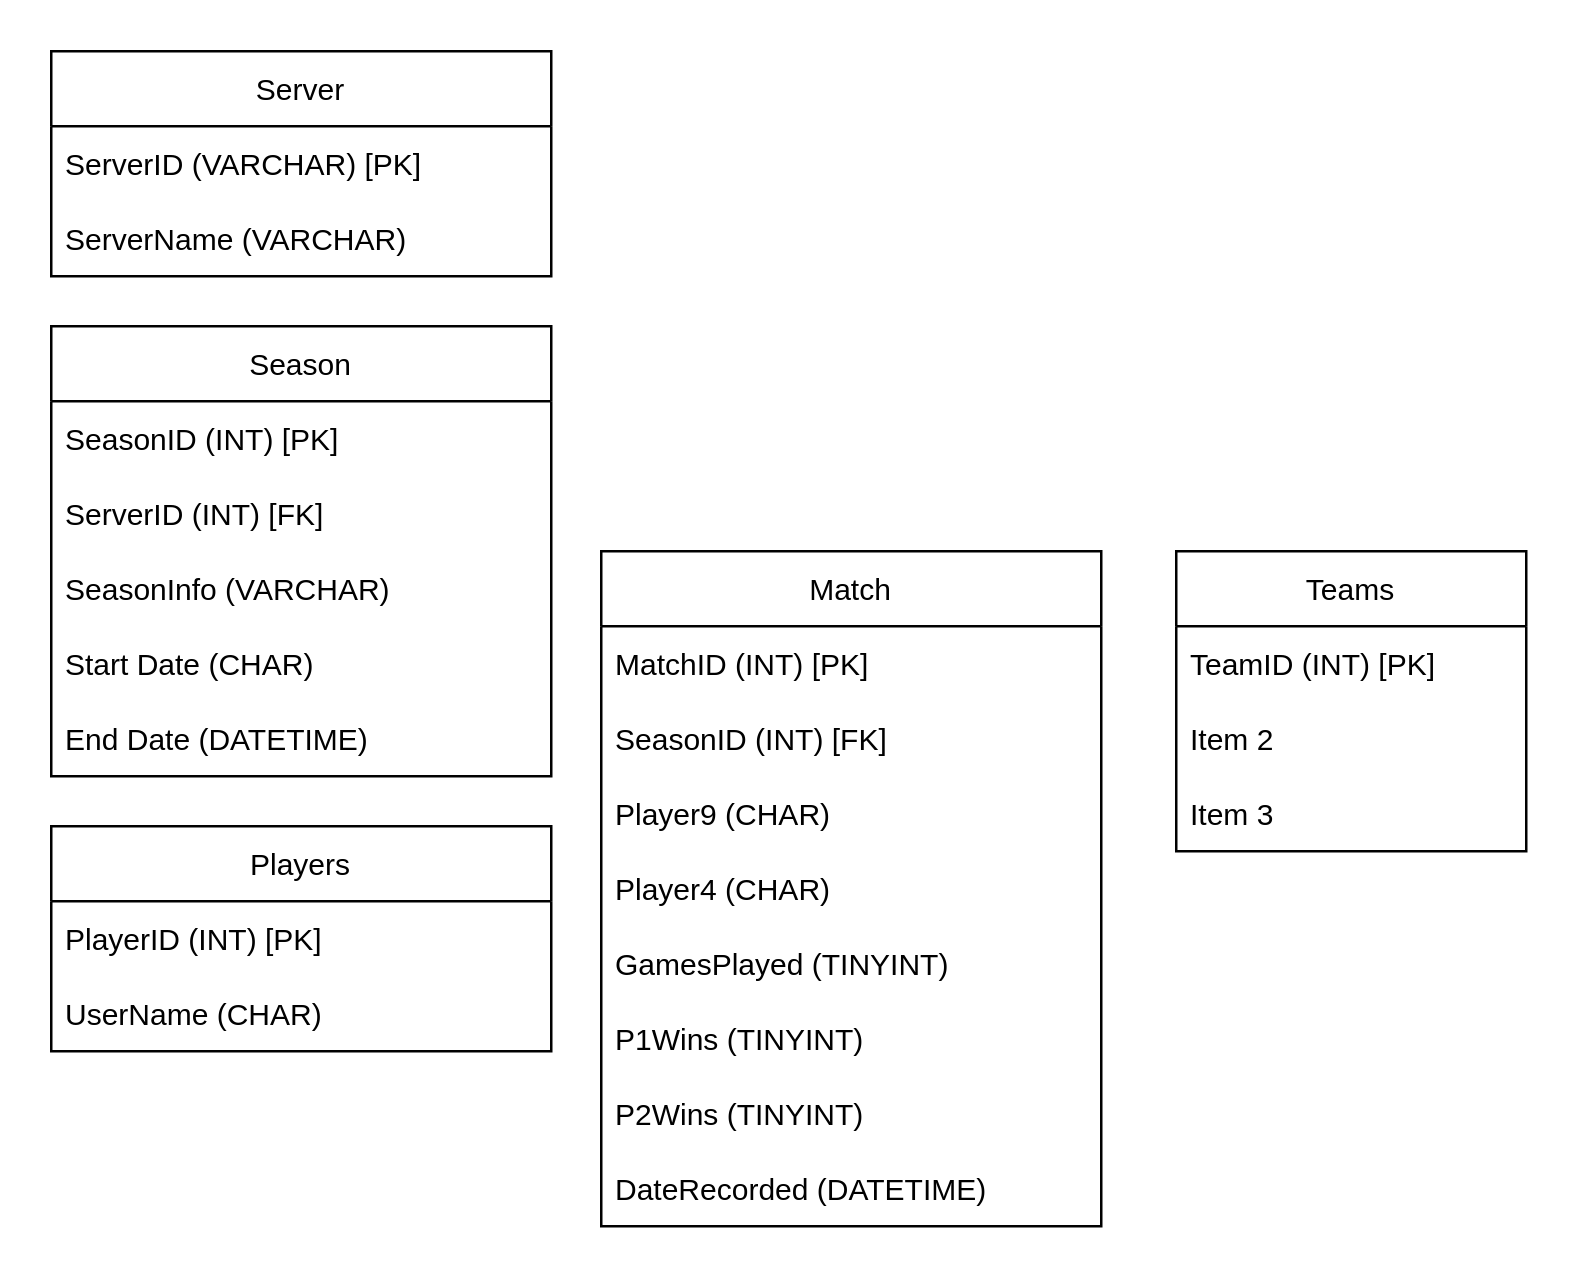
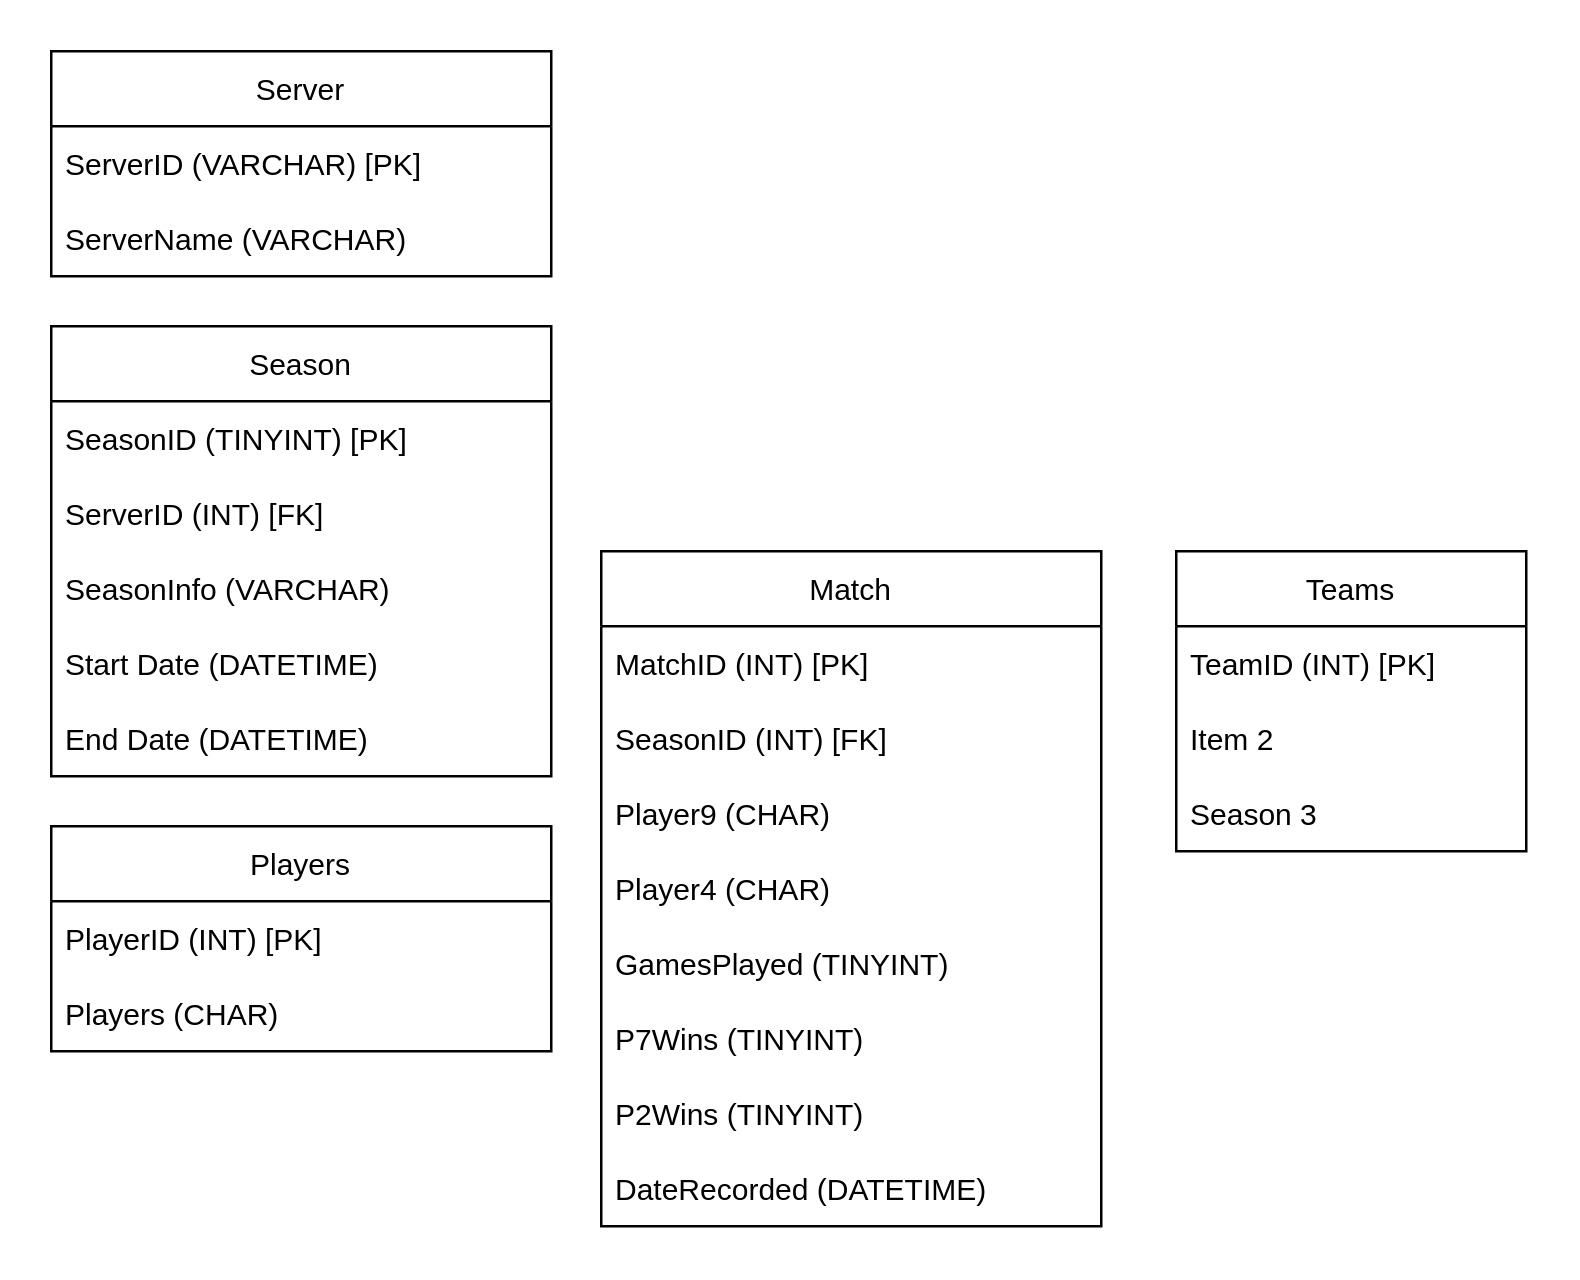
(217, 440) -> (250, 440)
(200, 665) -> (234, 665)
(1237, 815) -> (1253, 815)
(187, 1015) -> (175, 1015)
(742, 1040) -> (742, 1040)
